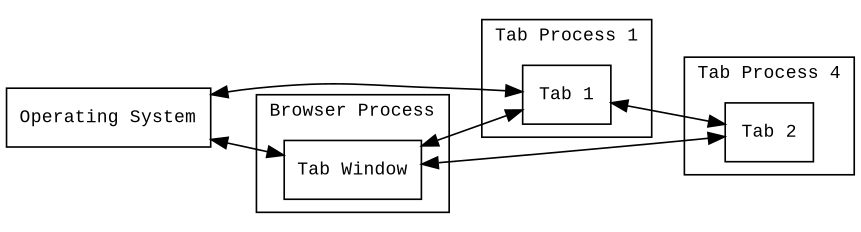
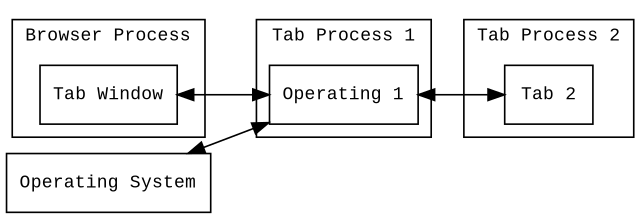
(769, 74) -> (549, 36)
(567, 95) -> (344, 95)
(246, 147) -> none
(573, 151) -> none
